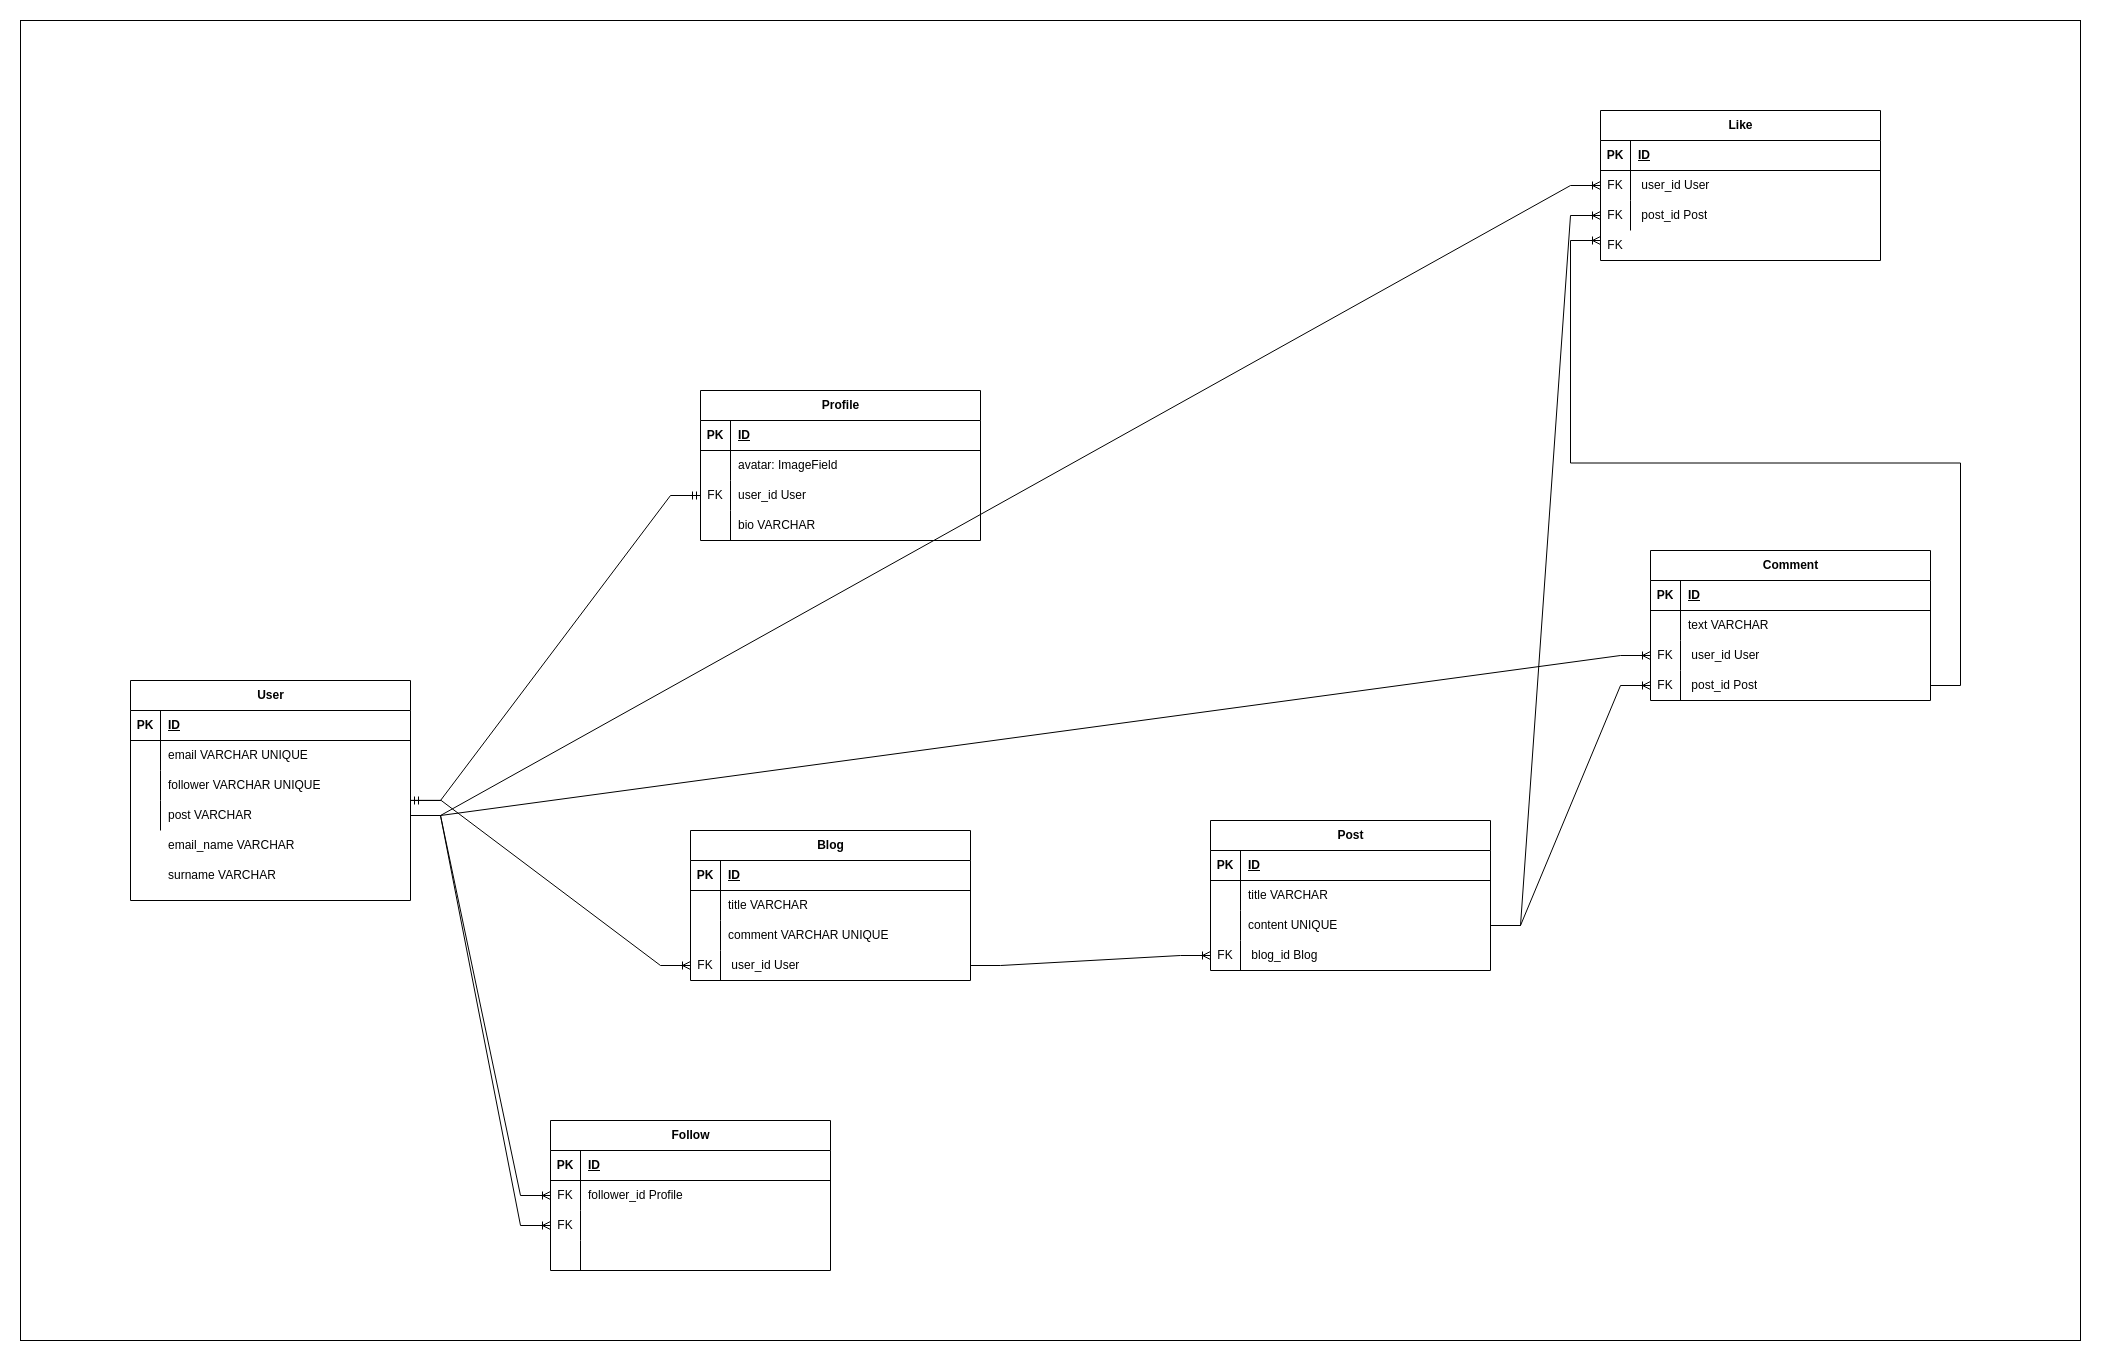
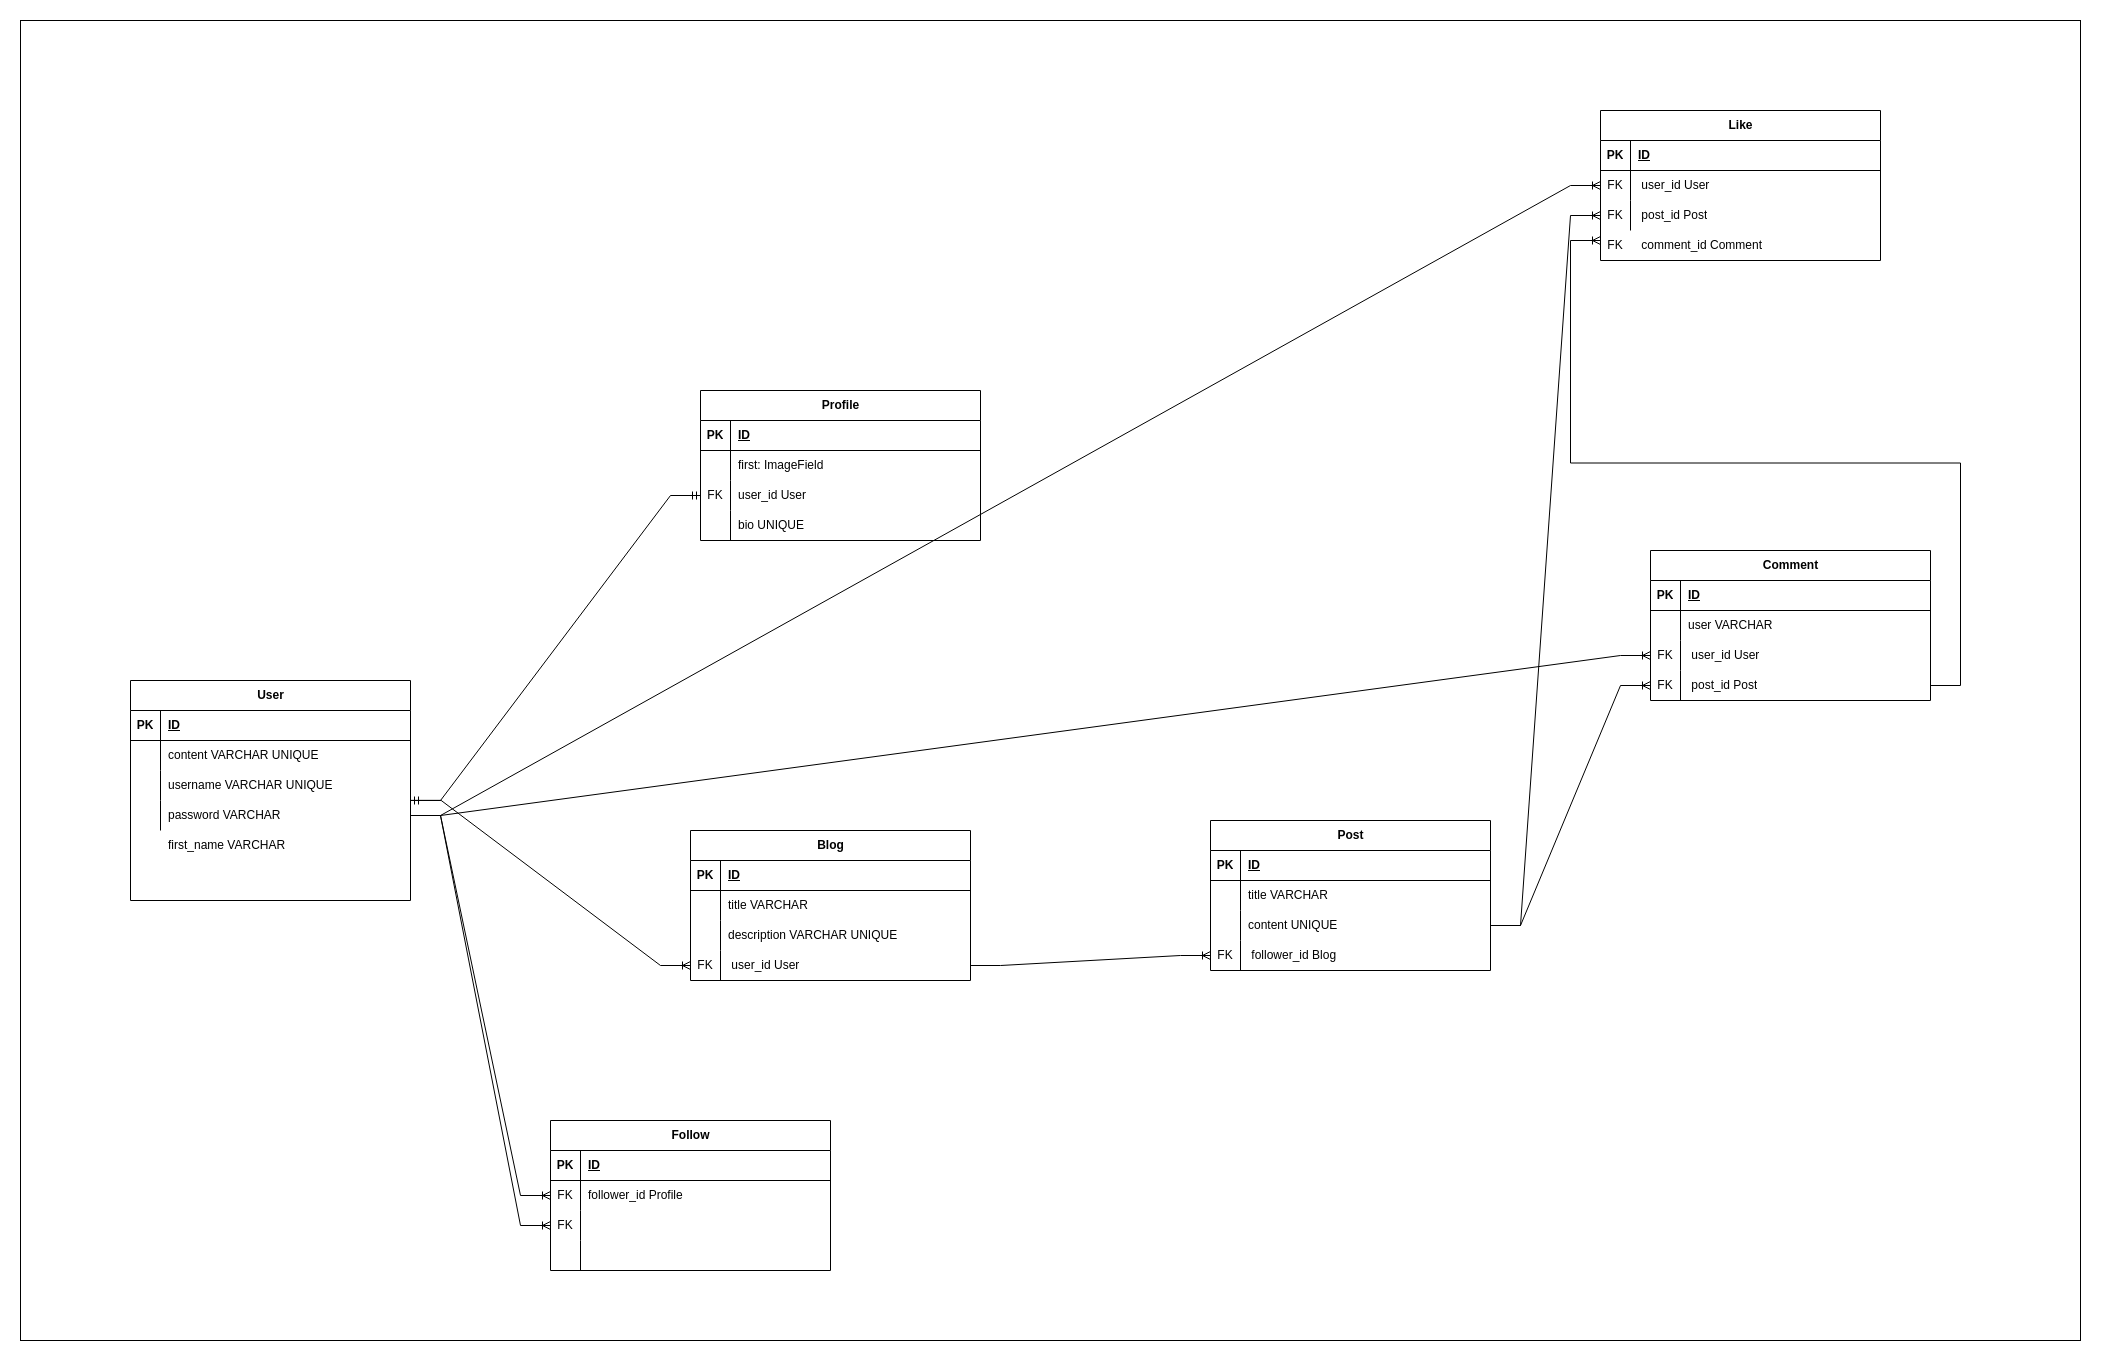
none -> (1756, 246)
(793, 466) -> (788, 466)
(772, 526) -> (769, 526)
(1727, 626) -> (1727, 626)
(229, 756) -> (239, 756)
(240, 786) -> (243, 786)
(207, 816) -> (221, 816)
(224, 846) -> (226, 846)
(286, 876) -> none
(799, 936) -> (810, 936)
(1283, 956) -> (1294, 956)
